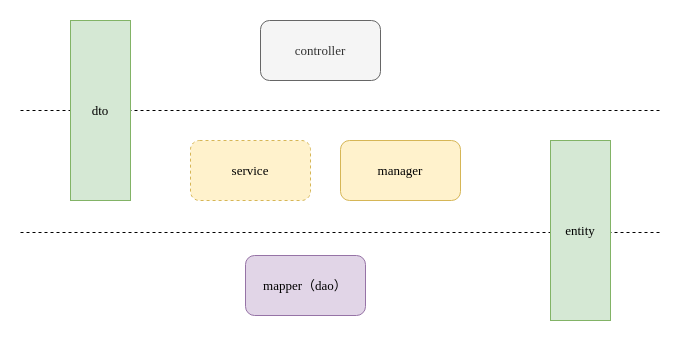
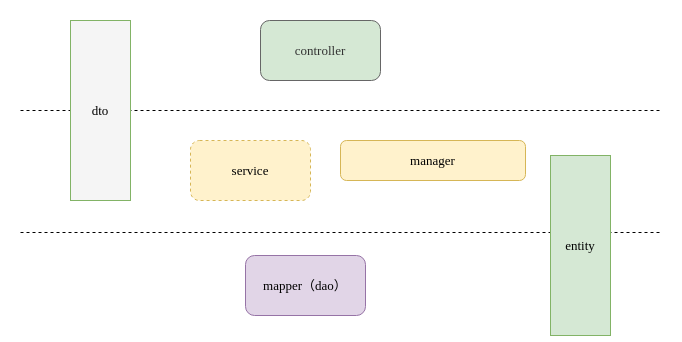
(321, 51) -> (321, 51)
(101, 111) -> (101, 111)
(401, 171) -> (433, 161)
(581, 231) -> (581, 246)
